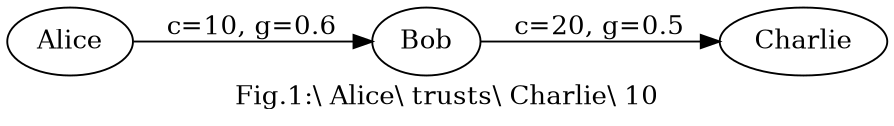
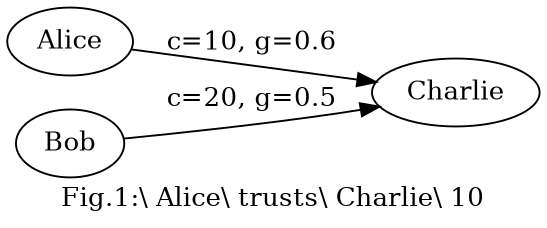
(243, 42) -> (244, 65)
